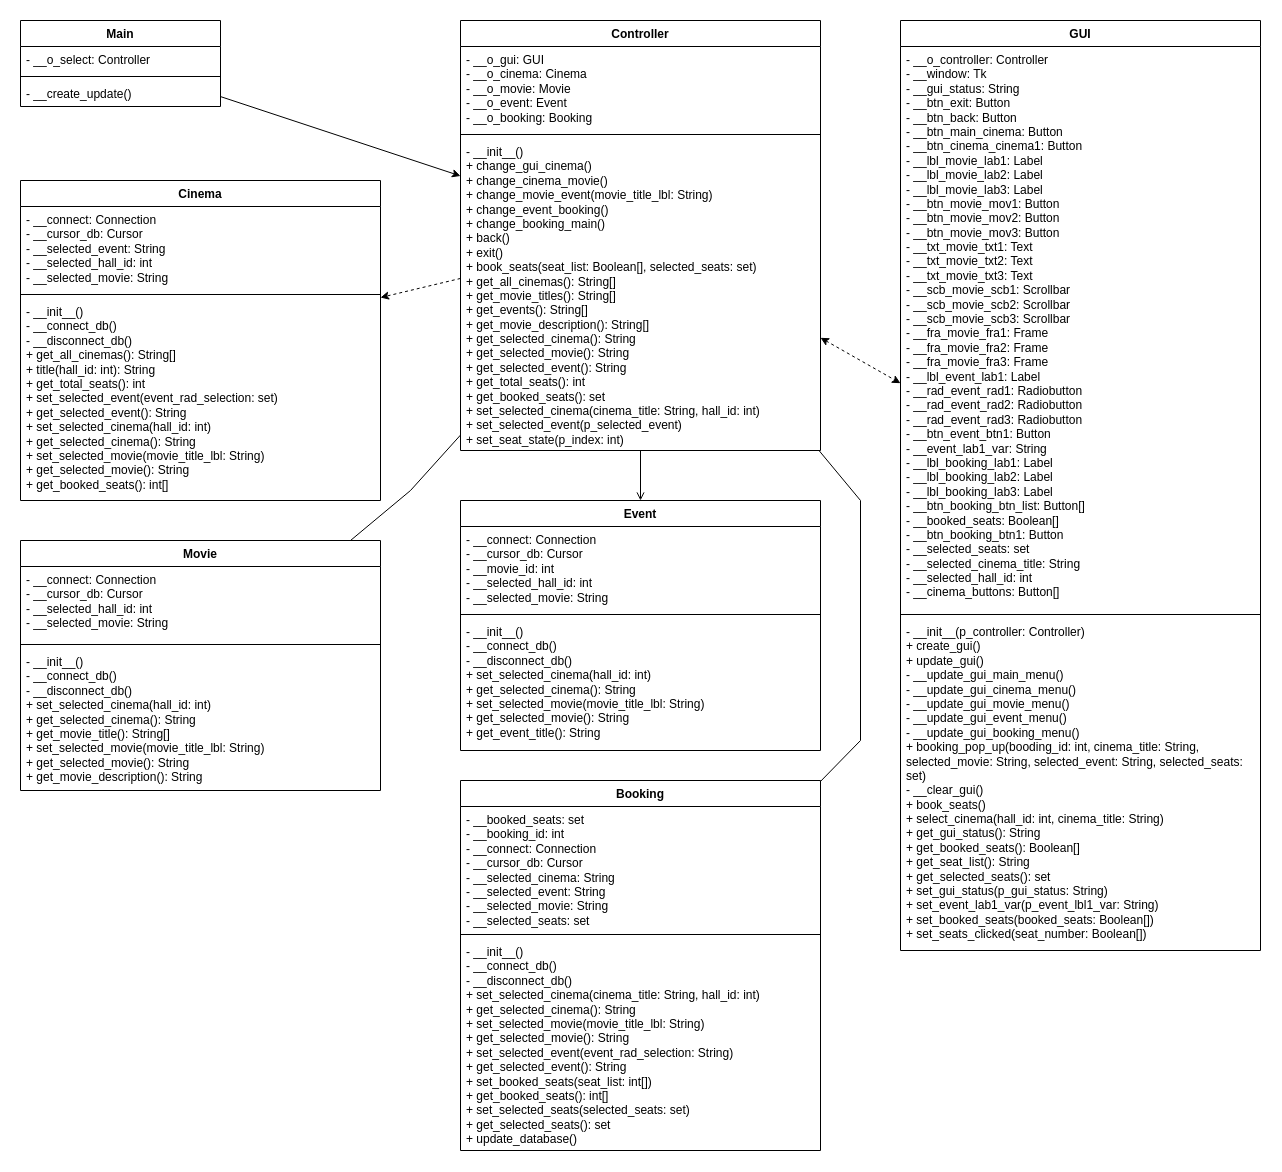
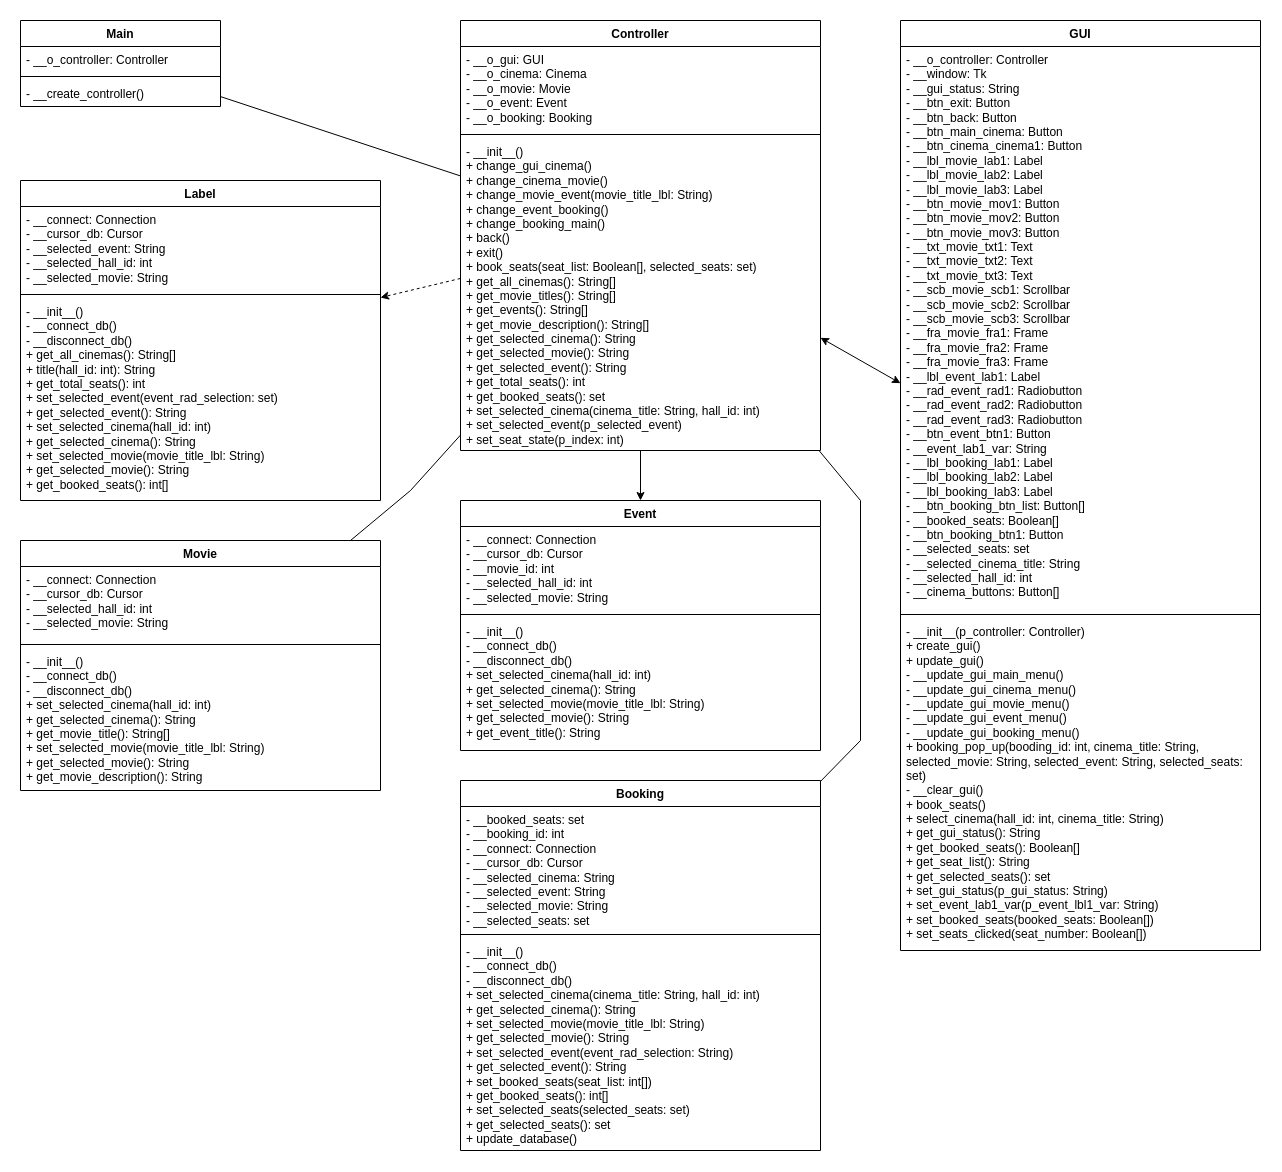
(98, 61) -> (110, 61)
(89, 95) -> (99, 95)
(453, 173) -> (454, 174)
(201, 195) -> (201, 195)
(861, 361) -> (861, 361)
(641, 494) -> (641, 492)
